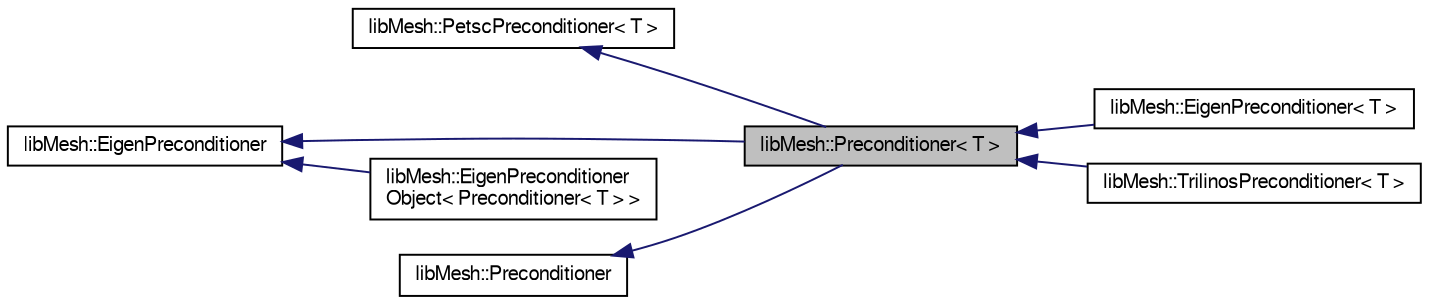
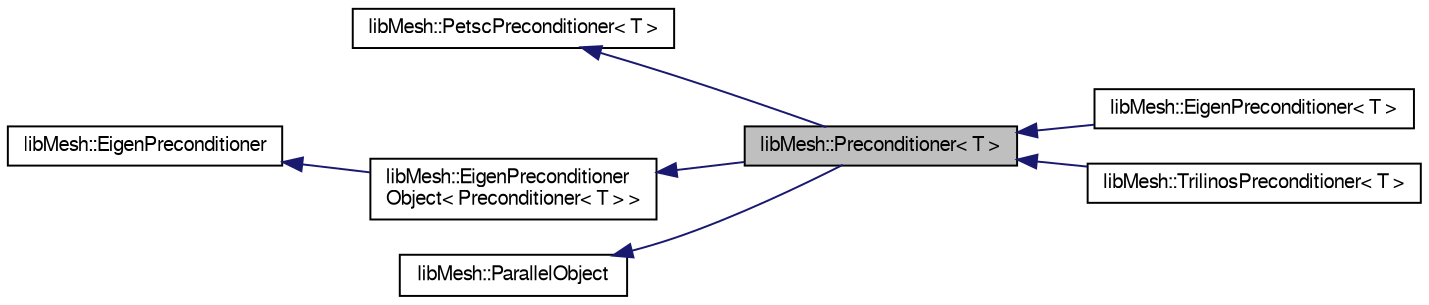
(523, 139) -> (710, 166)
(513, 275) -> (513, 275)
